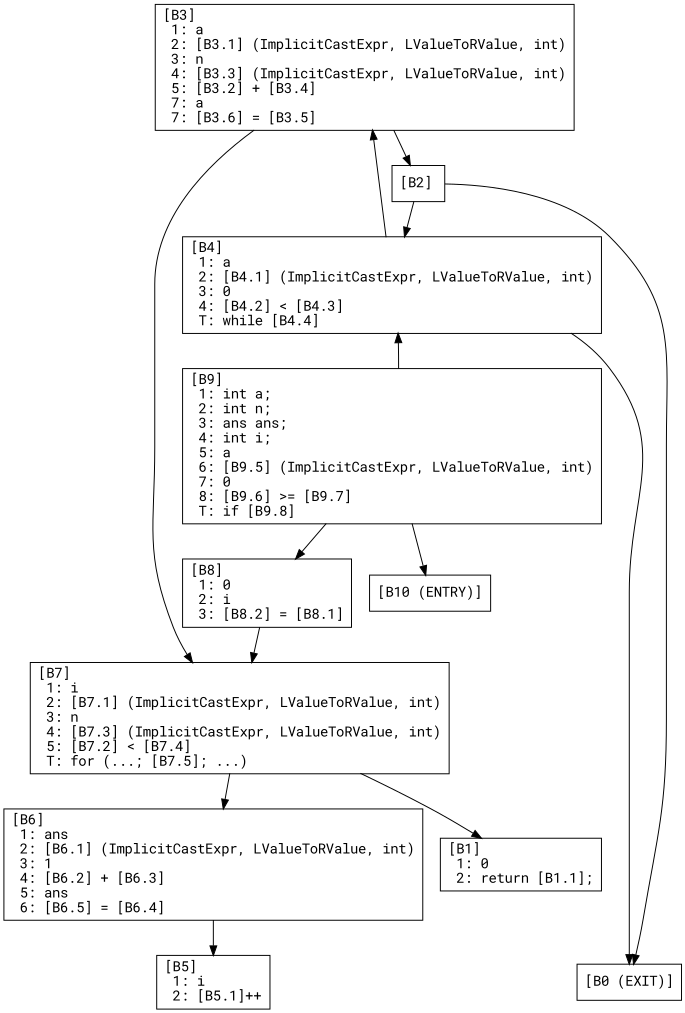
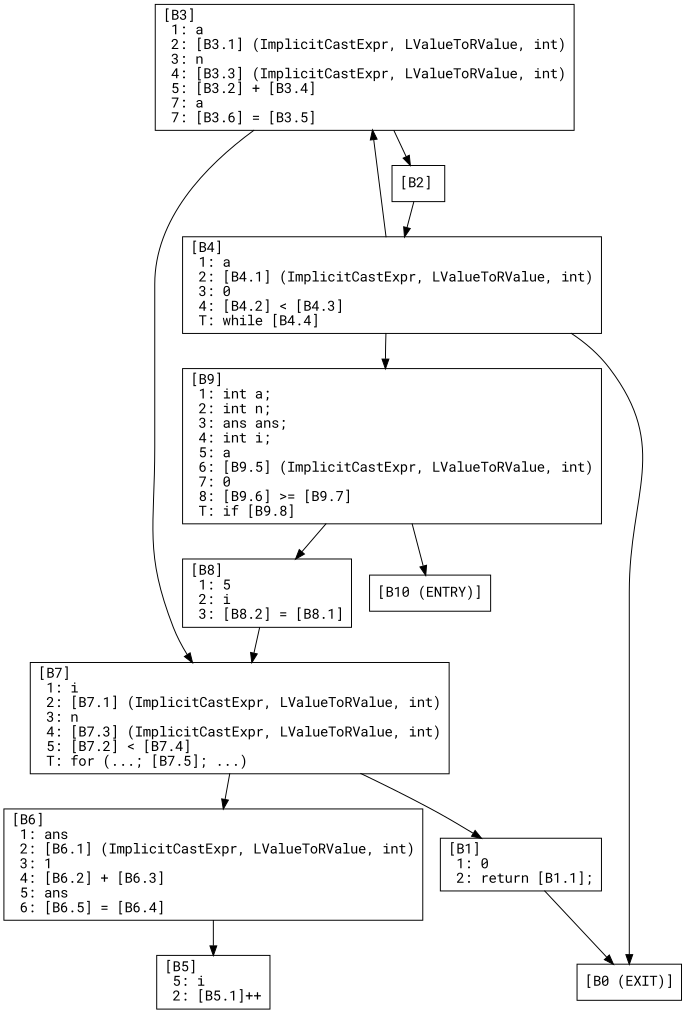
(399, 356) -> (386, 346)
(666, 500) -> (576, 924)
(211, 585) -> (211, 585)
(185, 982) -> (185, 982)
